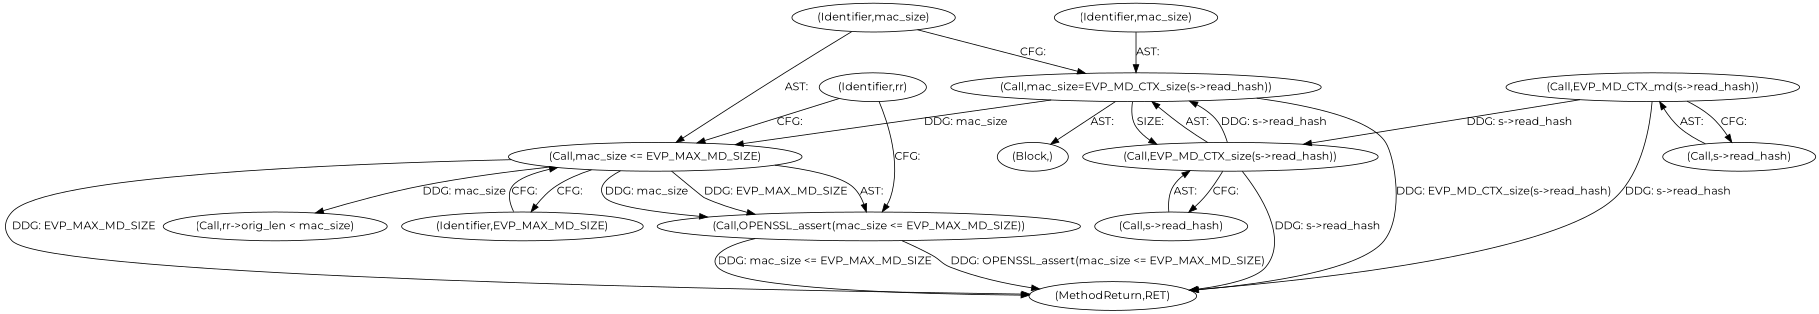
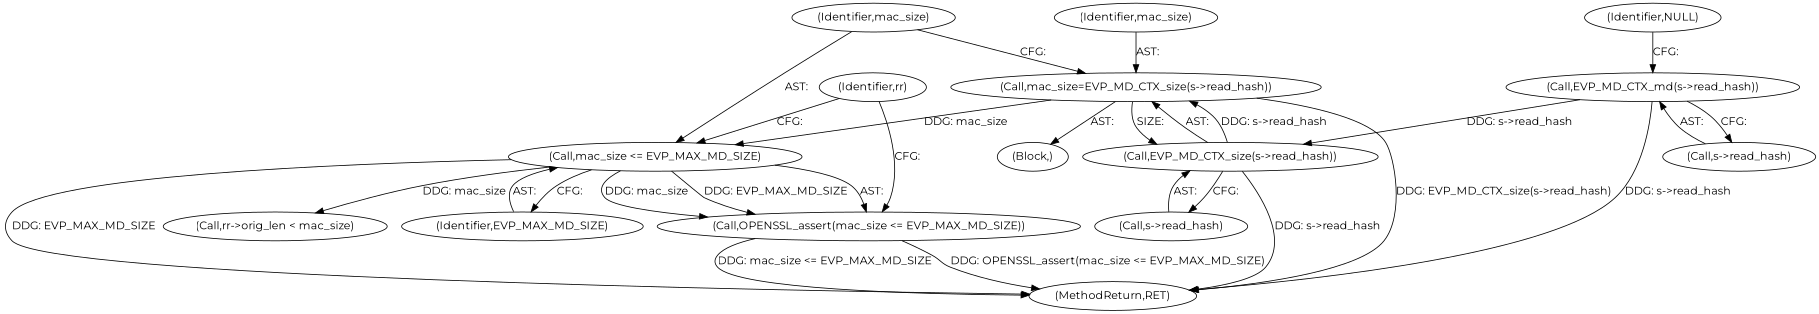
none -> (1653, 18)
(526, 192) -> (526, 192)
